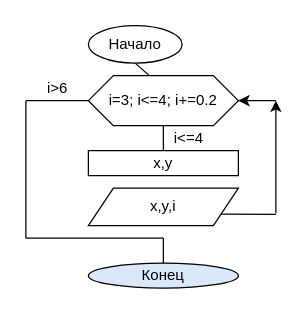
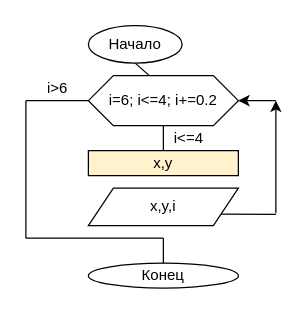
(163, 101) -> (163, 101)
(163, 163) -> (163, 163)
(163, 276) -> (163, 276)
